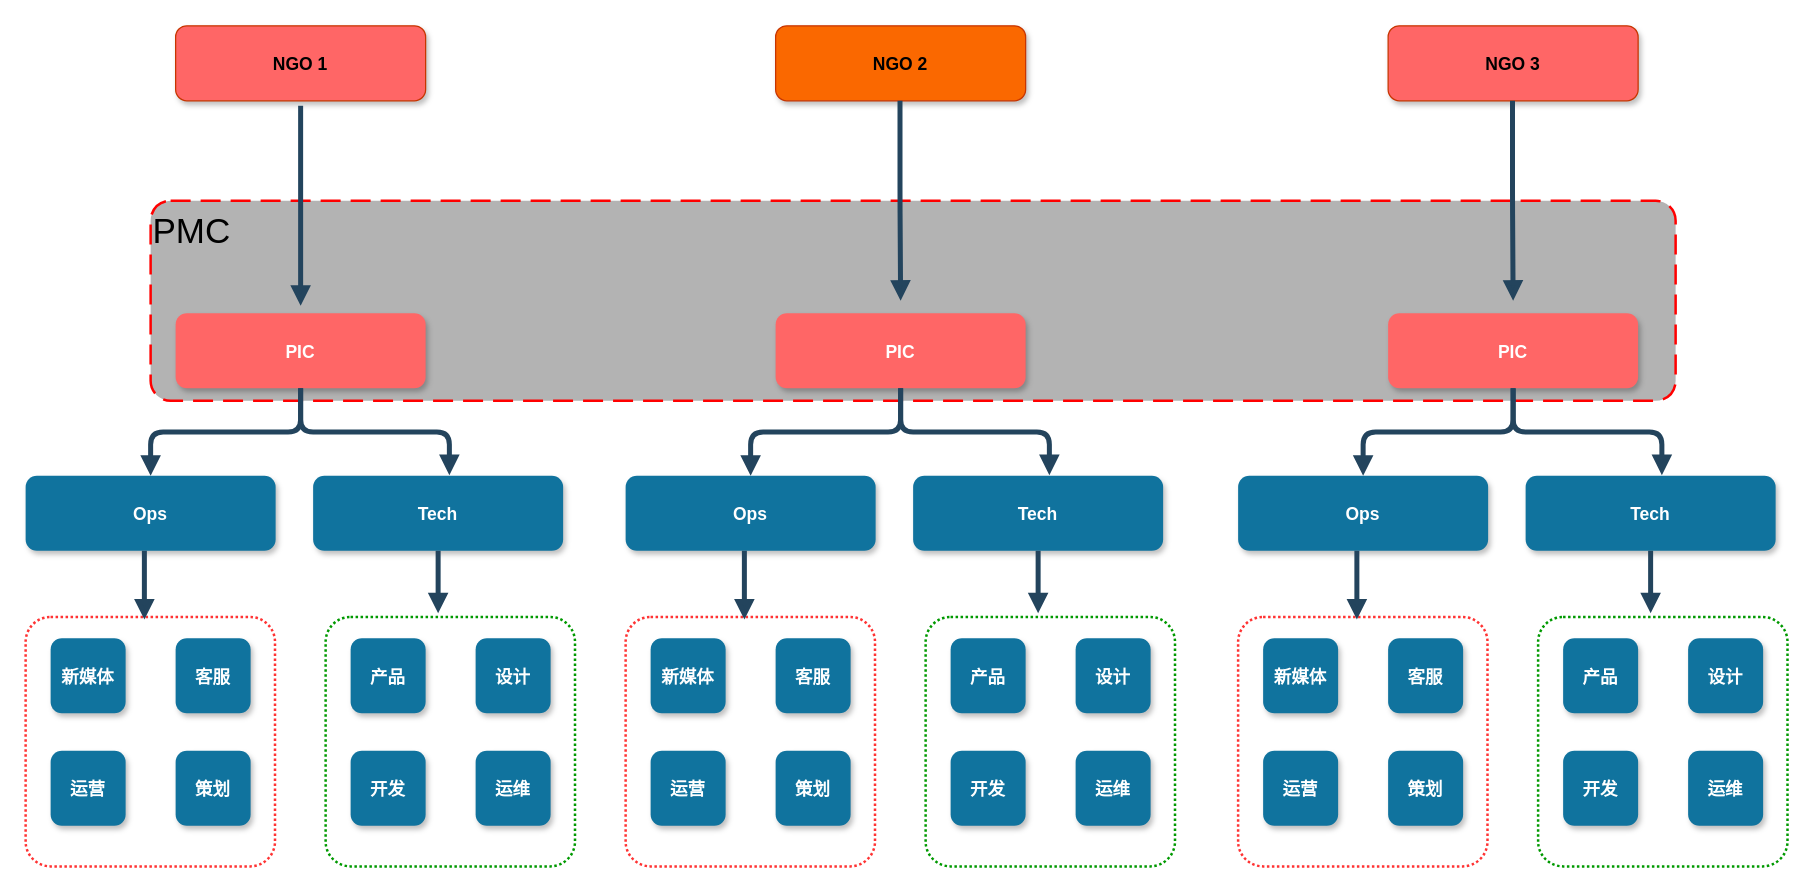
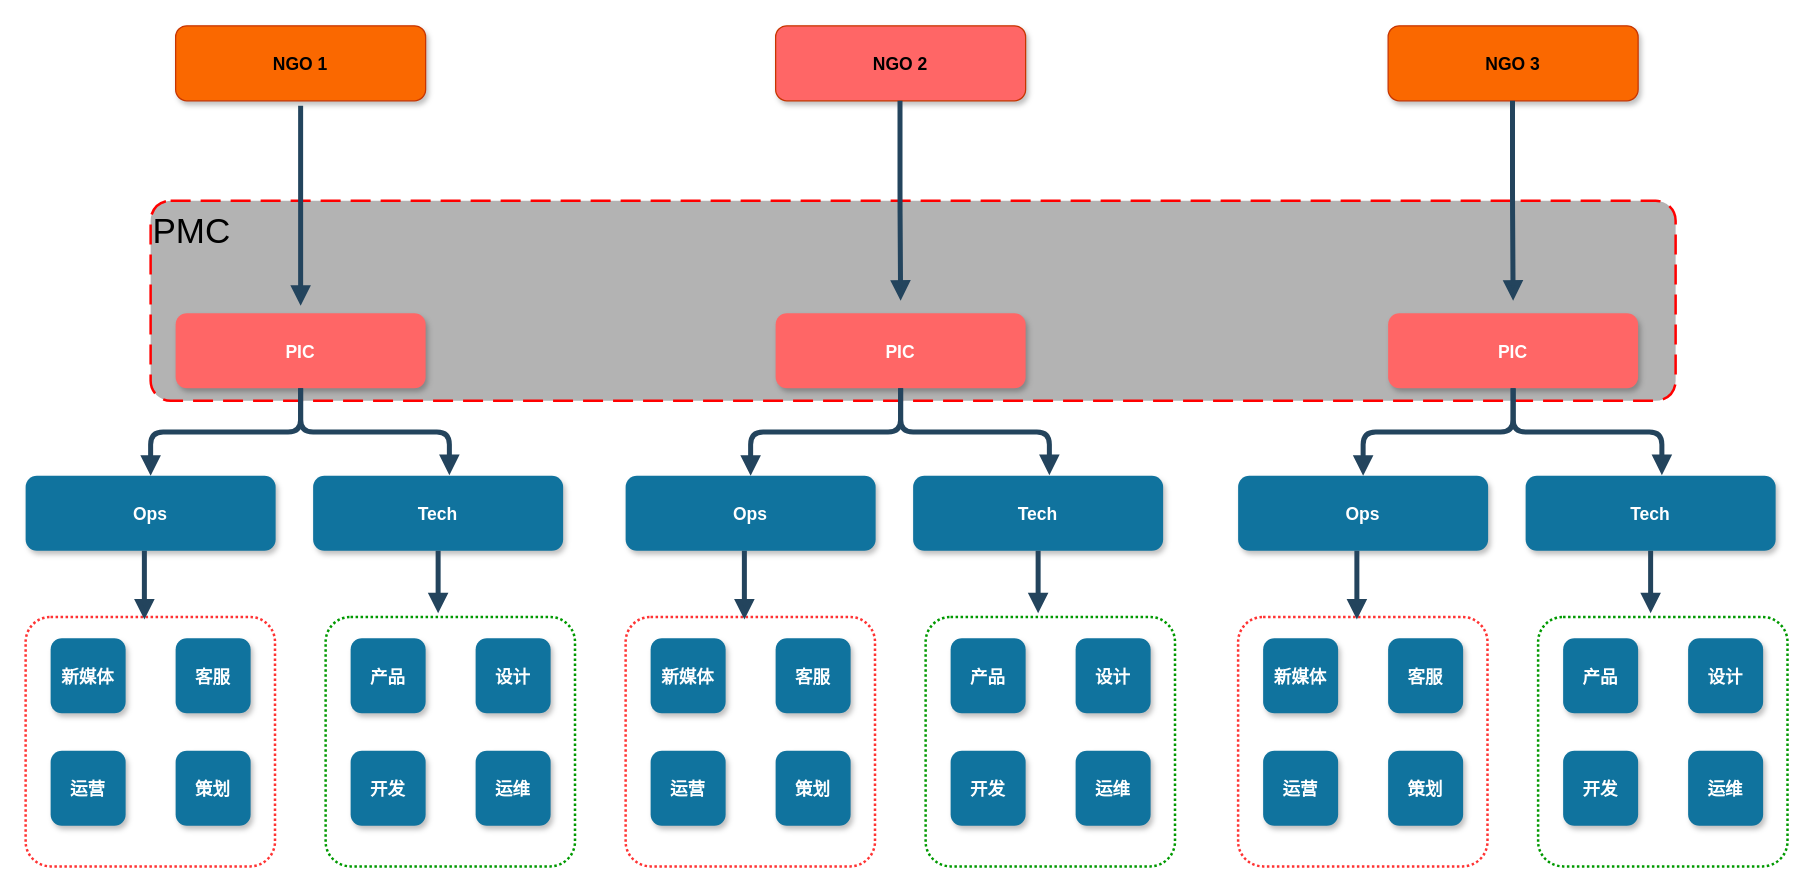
(301, 63) -> (301, 63)
(901, 63) -> (901, 63)
(1513, 63) -> (1513, 63)
